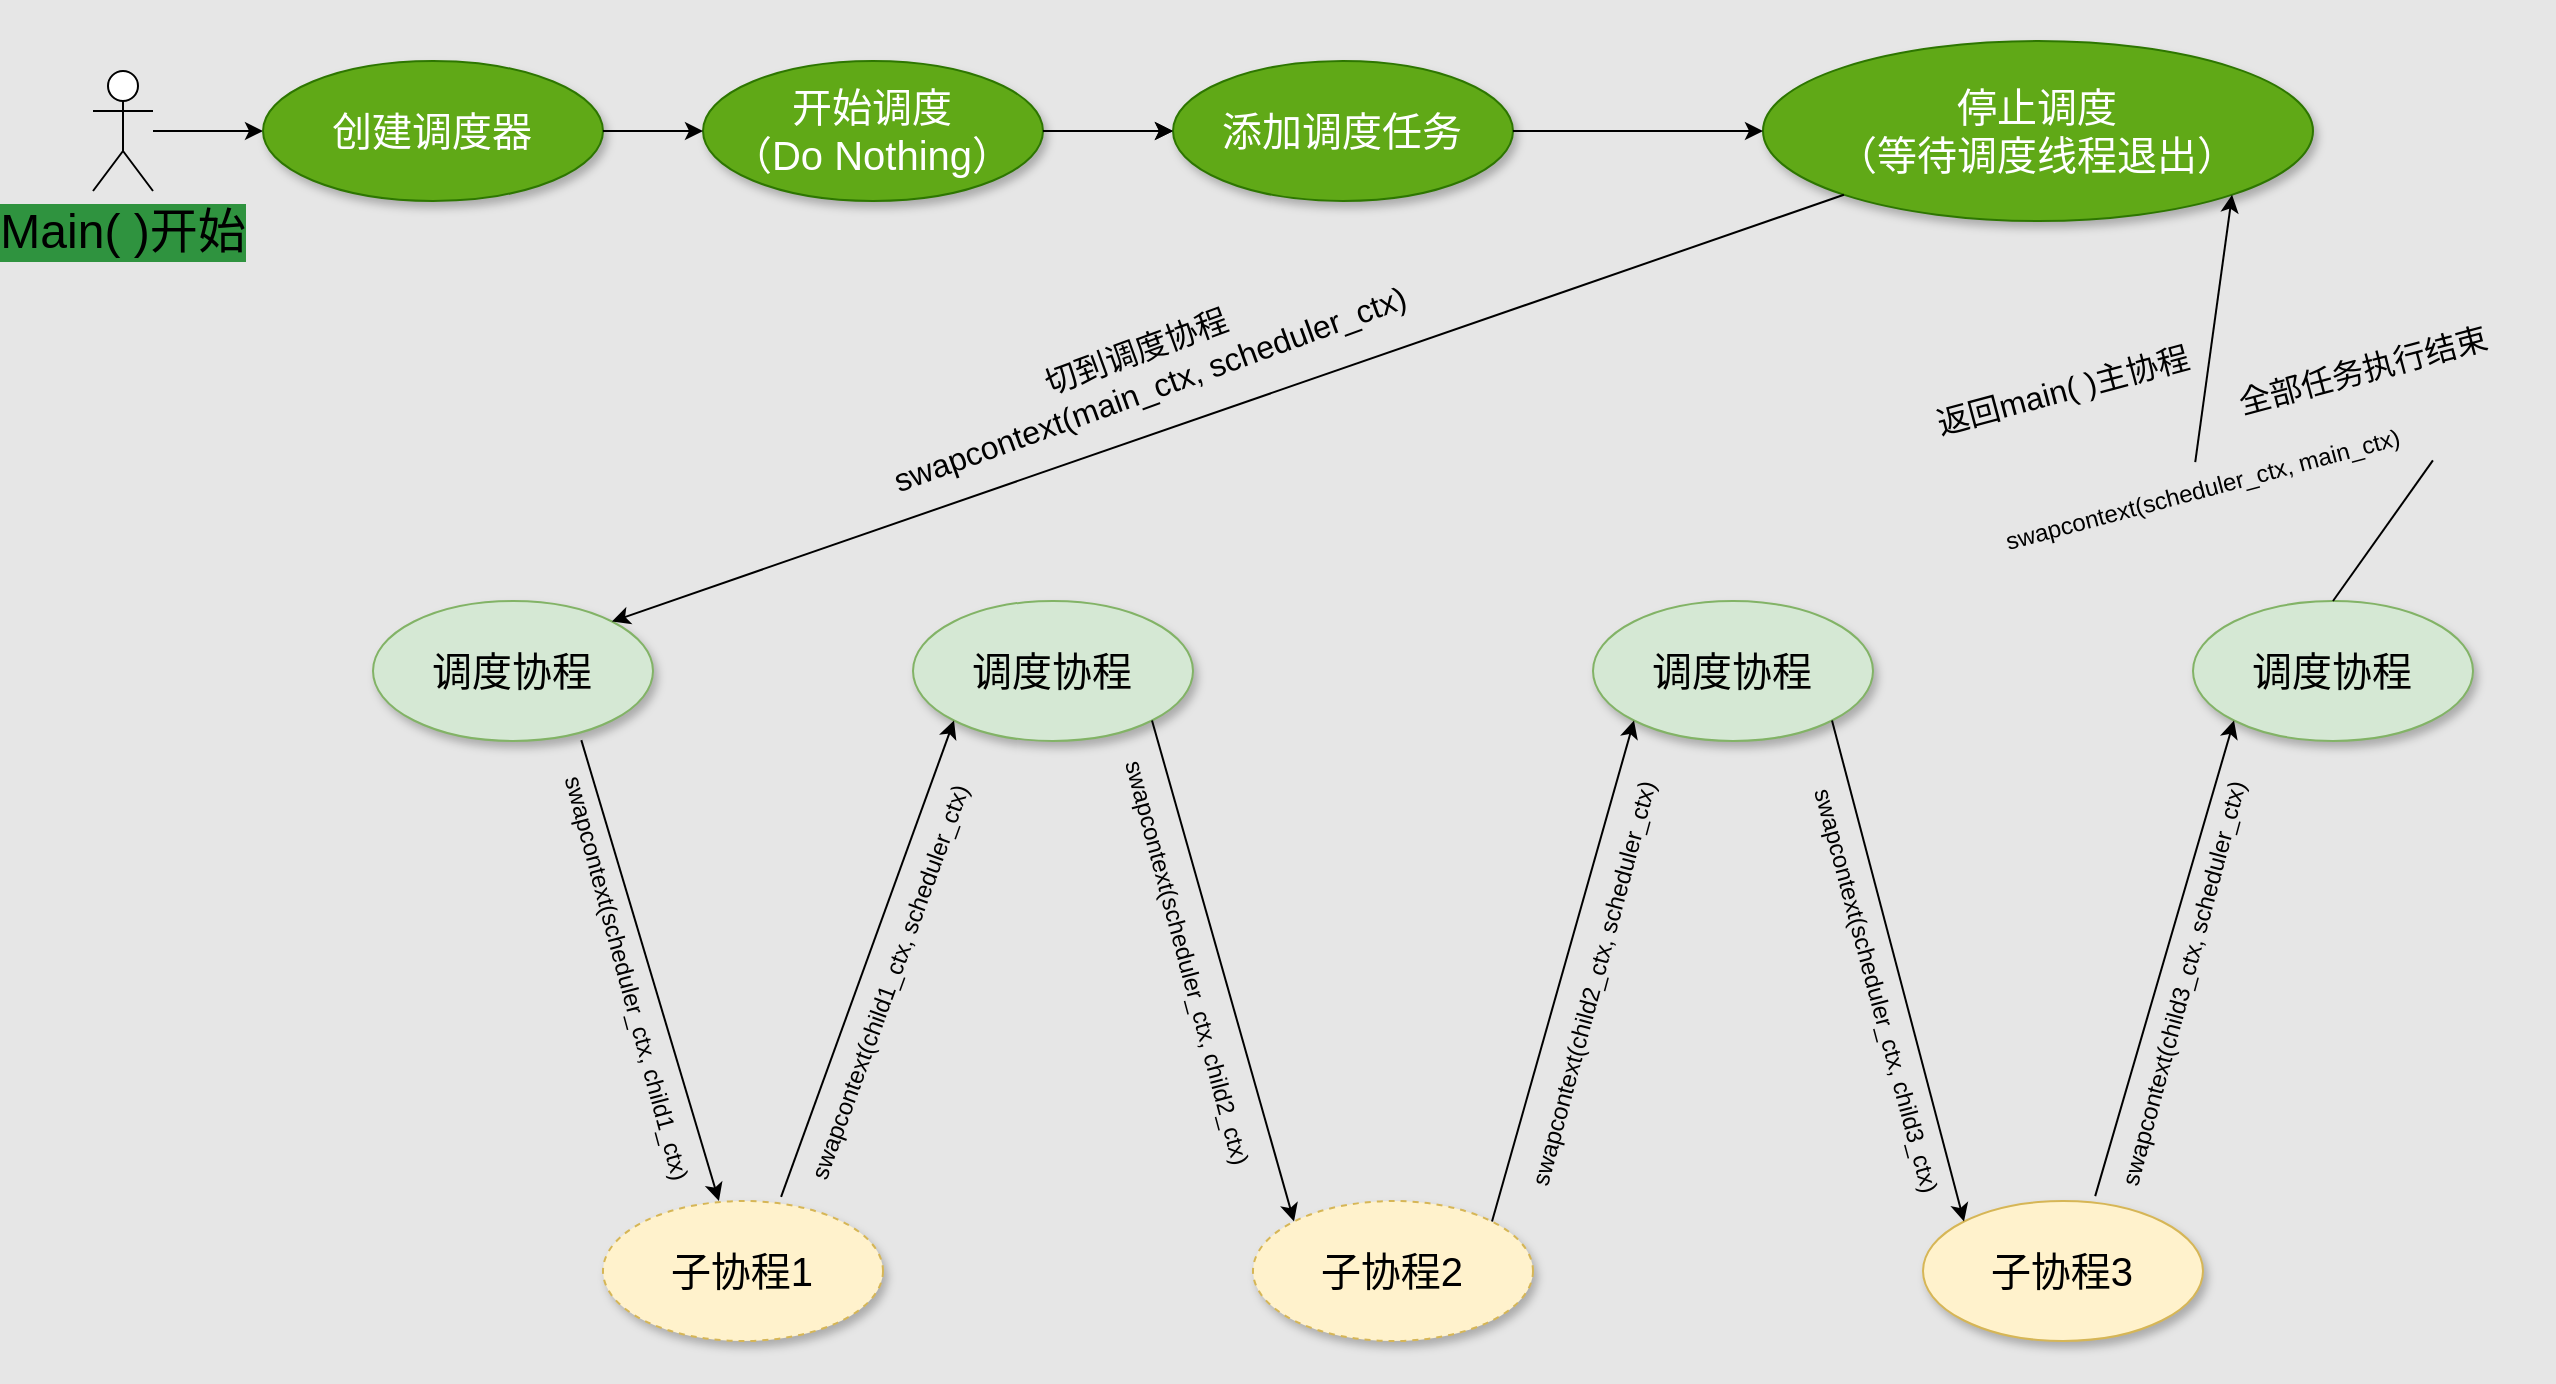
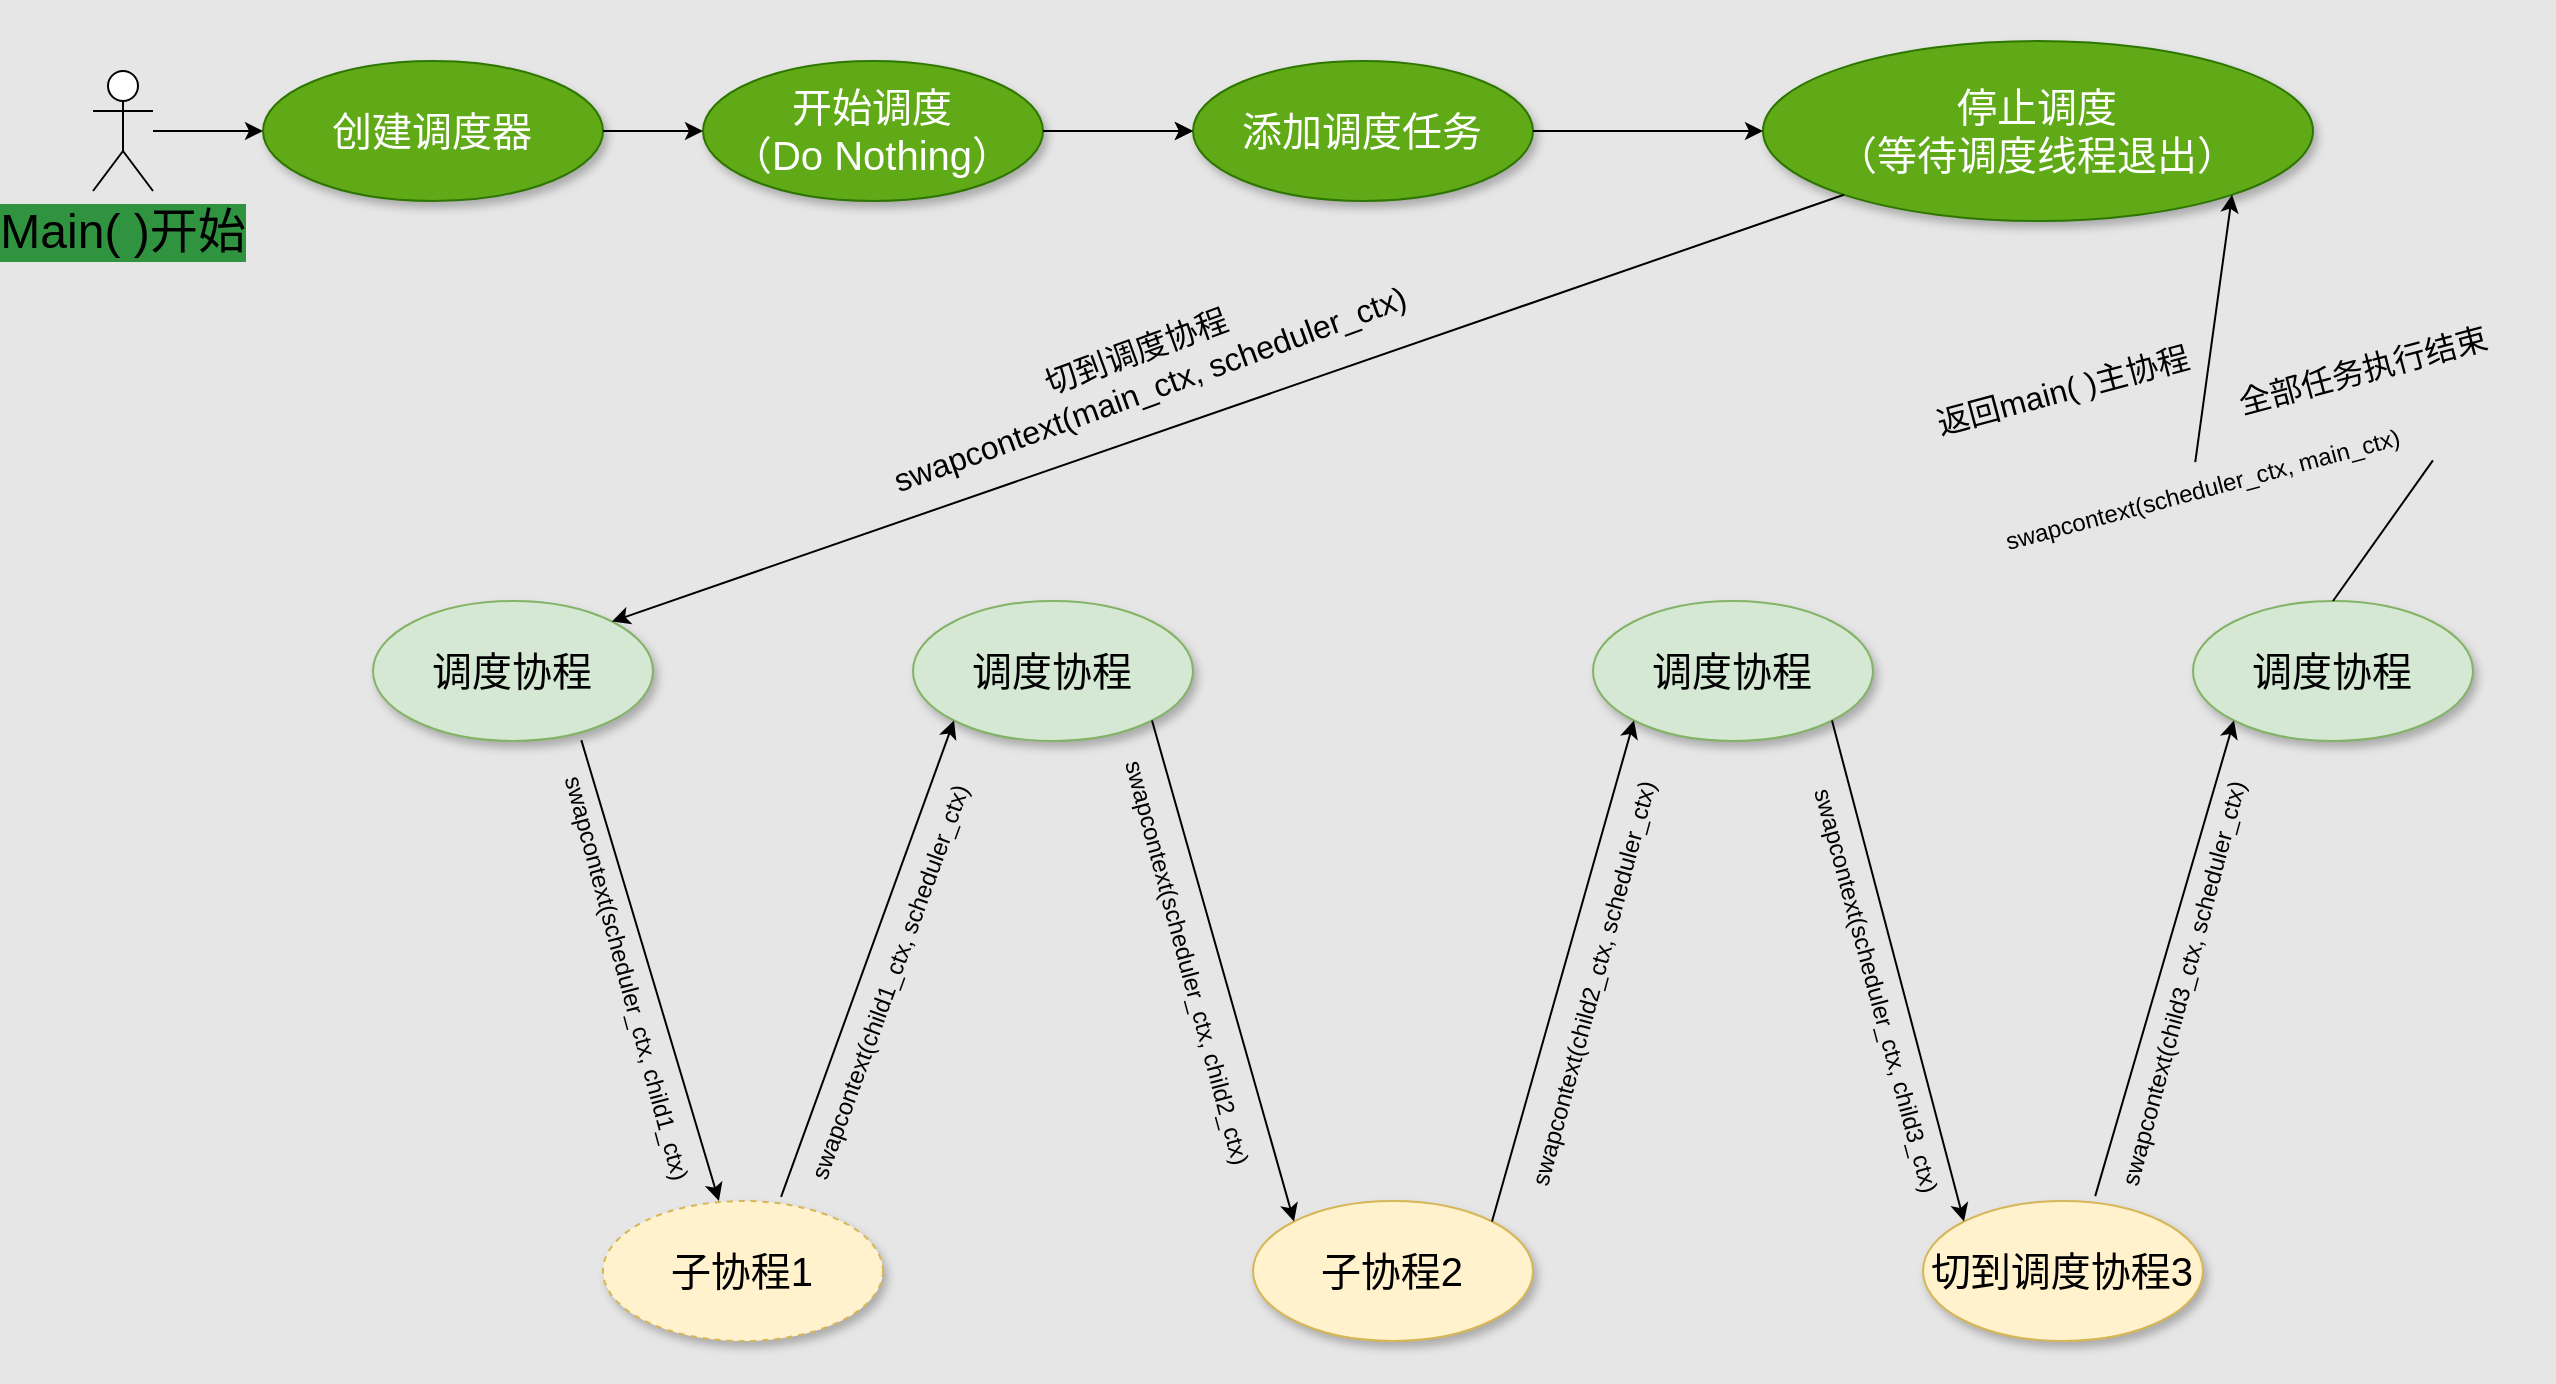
(1343, 131) -> (1363, 131)
(1393, 1271) -> (1393, 1271)
(2063, 1271) -> (2063, 1271)
